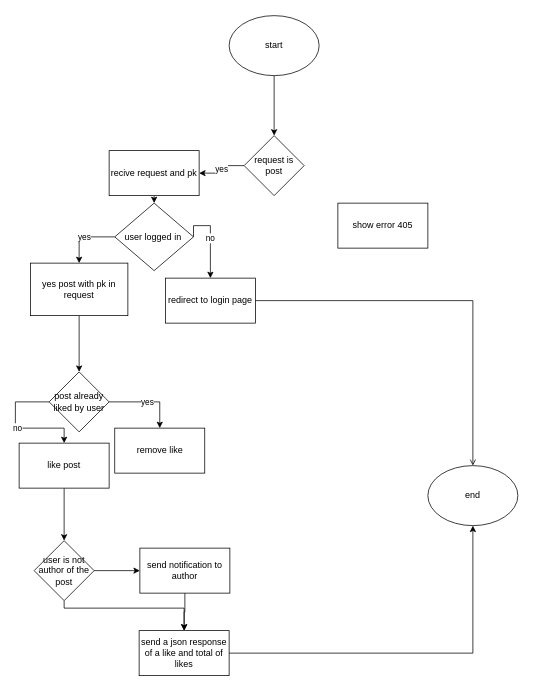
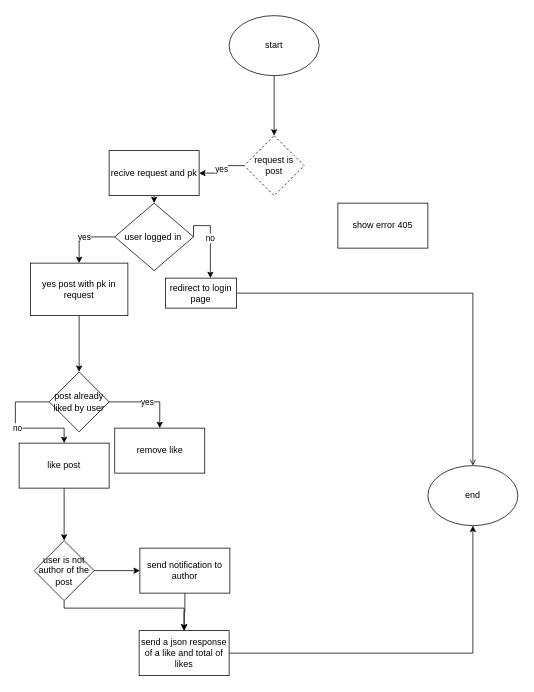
(274, 165) -> (274, 165)
(210, 300) -> (201, 293)
